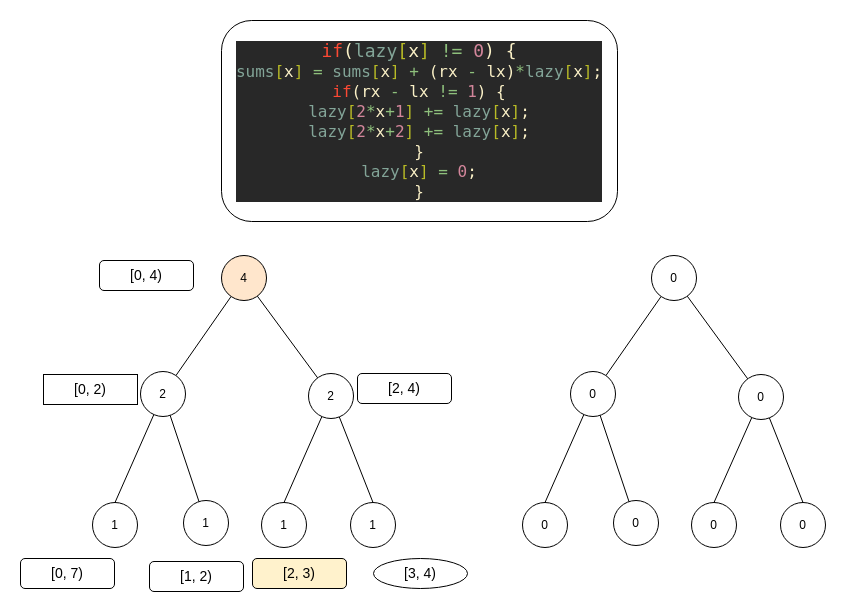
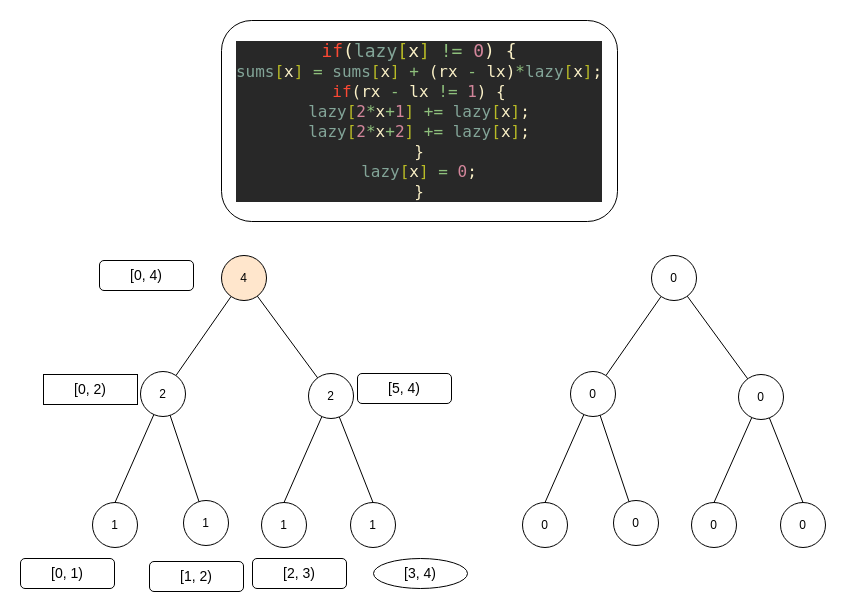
(405, 389) -> (405, 389)
(68, 574) -> (68, 574)
(300, 574) -> (300, 574)
